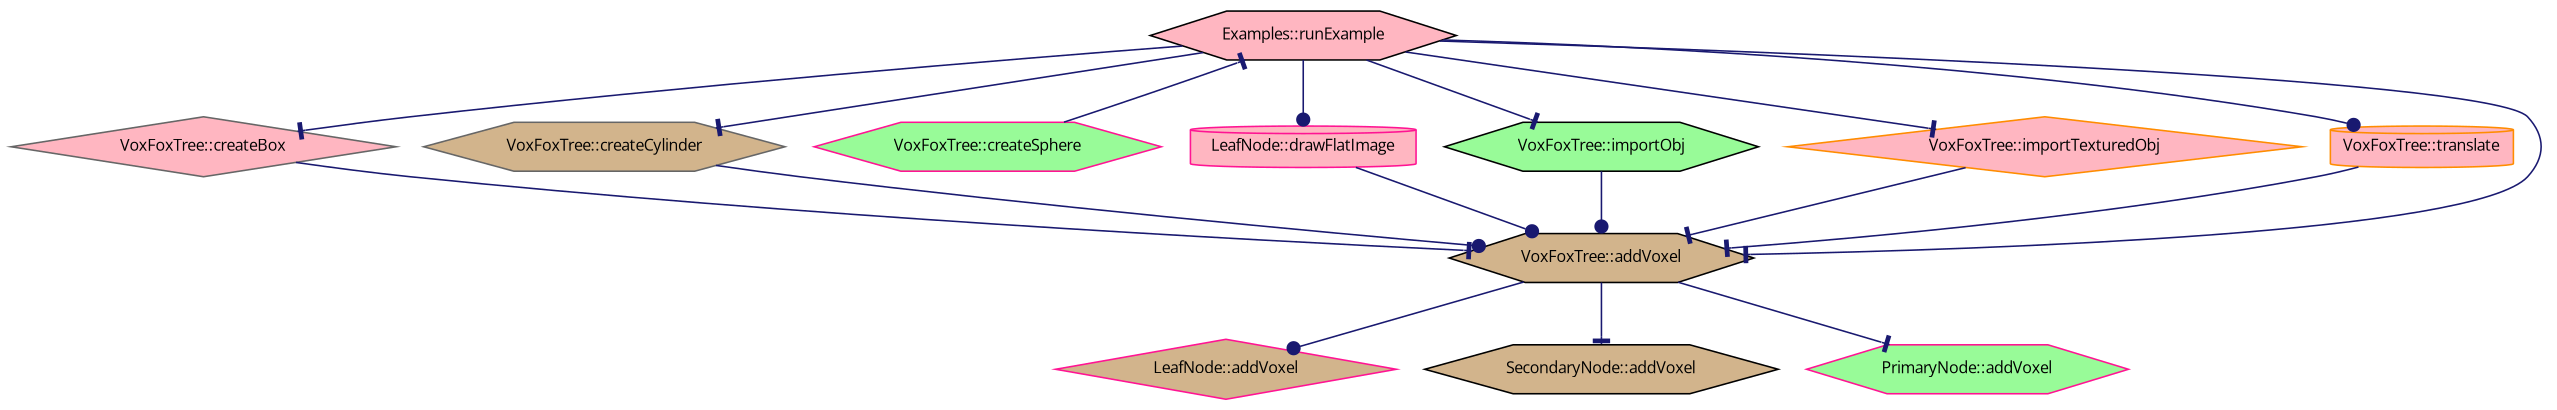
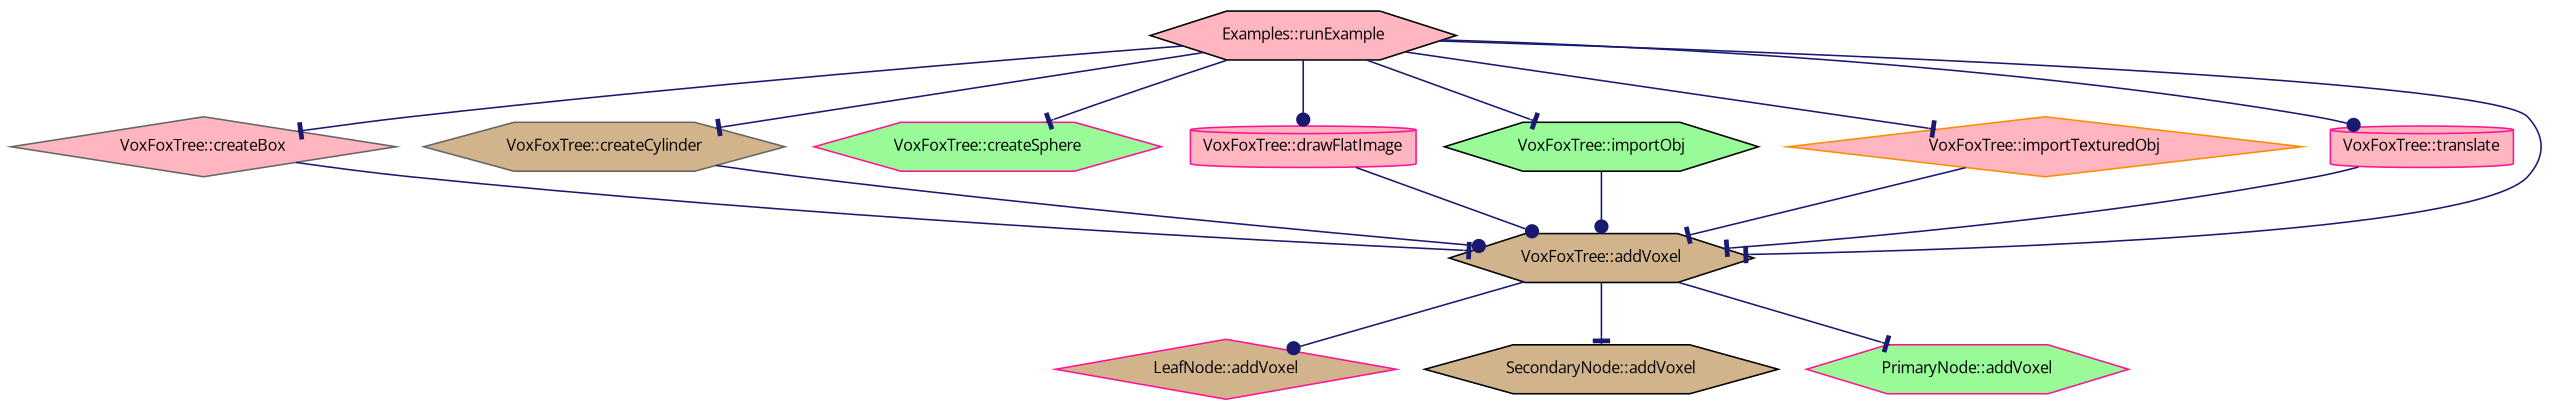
(1151, 93) -> (1141, 89)
(1303, 147) -> (1303, 147)
(2422, 147) -> (2422, 147)
